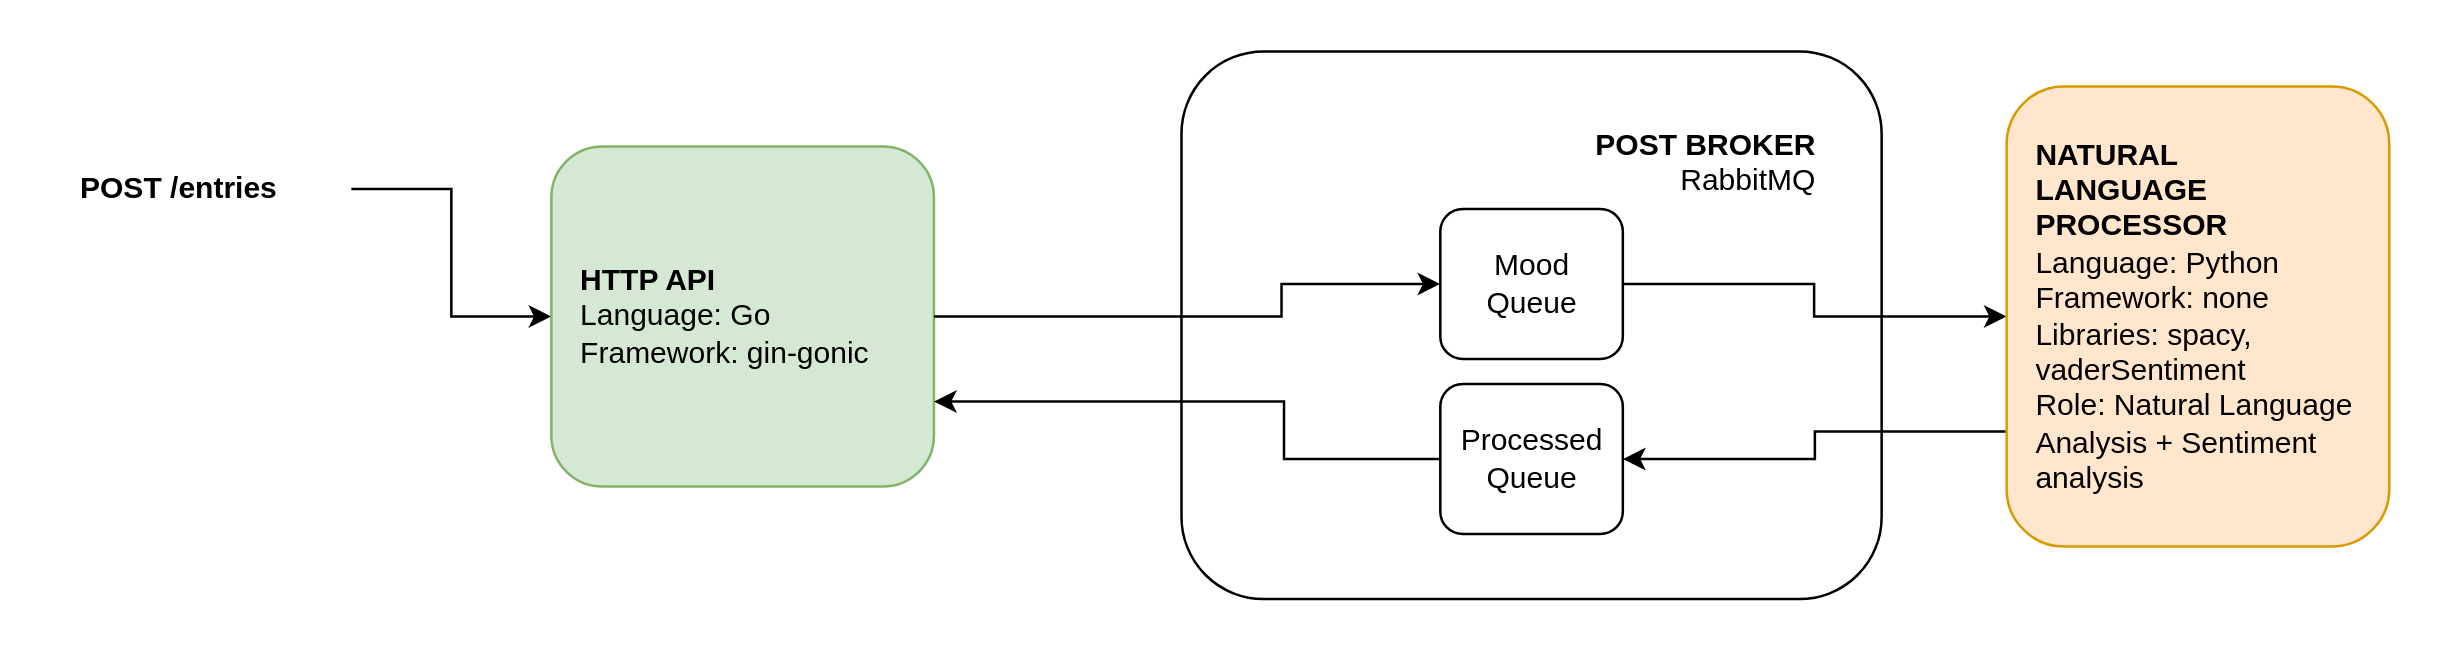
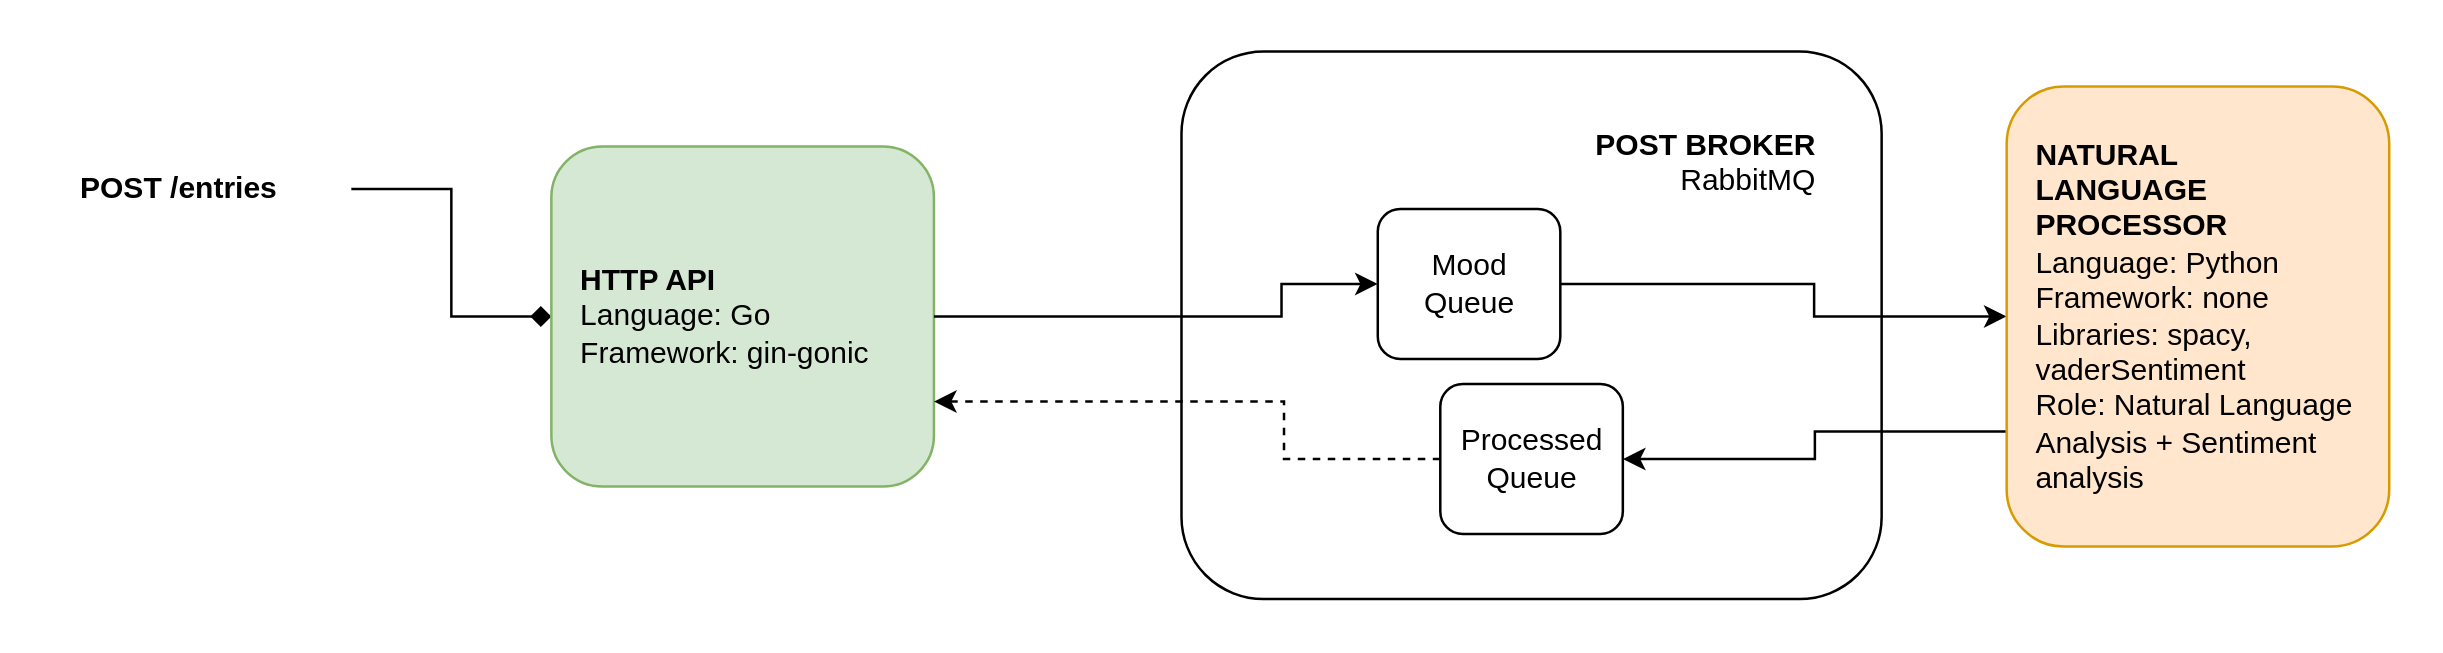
(1531, 284) -> (1469, 284)
(532, 316) -> (531, 316)
(1226, 401) -> (1226, 401)
